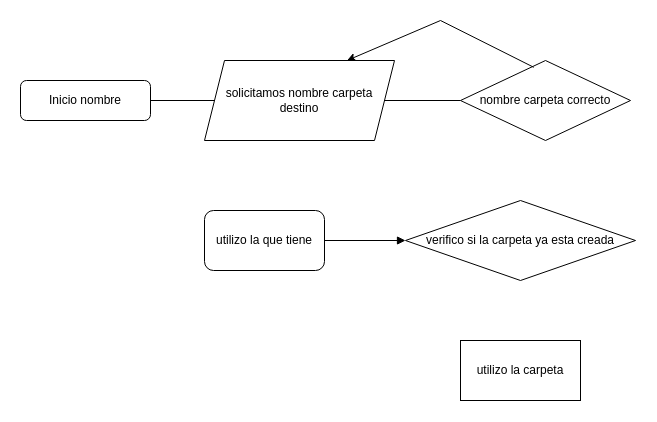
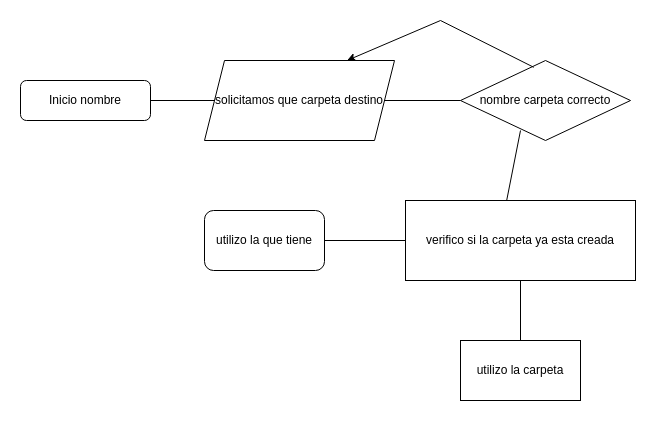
(300, 101) -> (300, 101)
none -> (513, 167)
(396, 241) -> (401, 241)
(521, 241) -> (521, 241)
none -> (521, 311)
